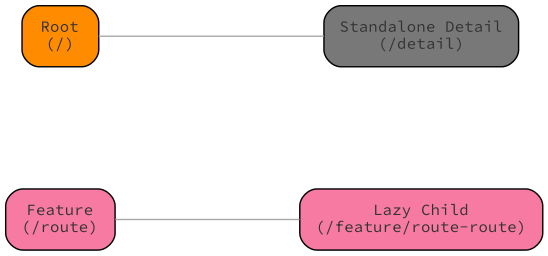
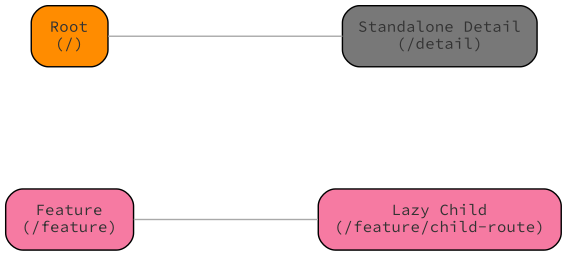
(60, 220) -> (70, 220)
(421, 220) -> (440, 220)
